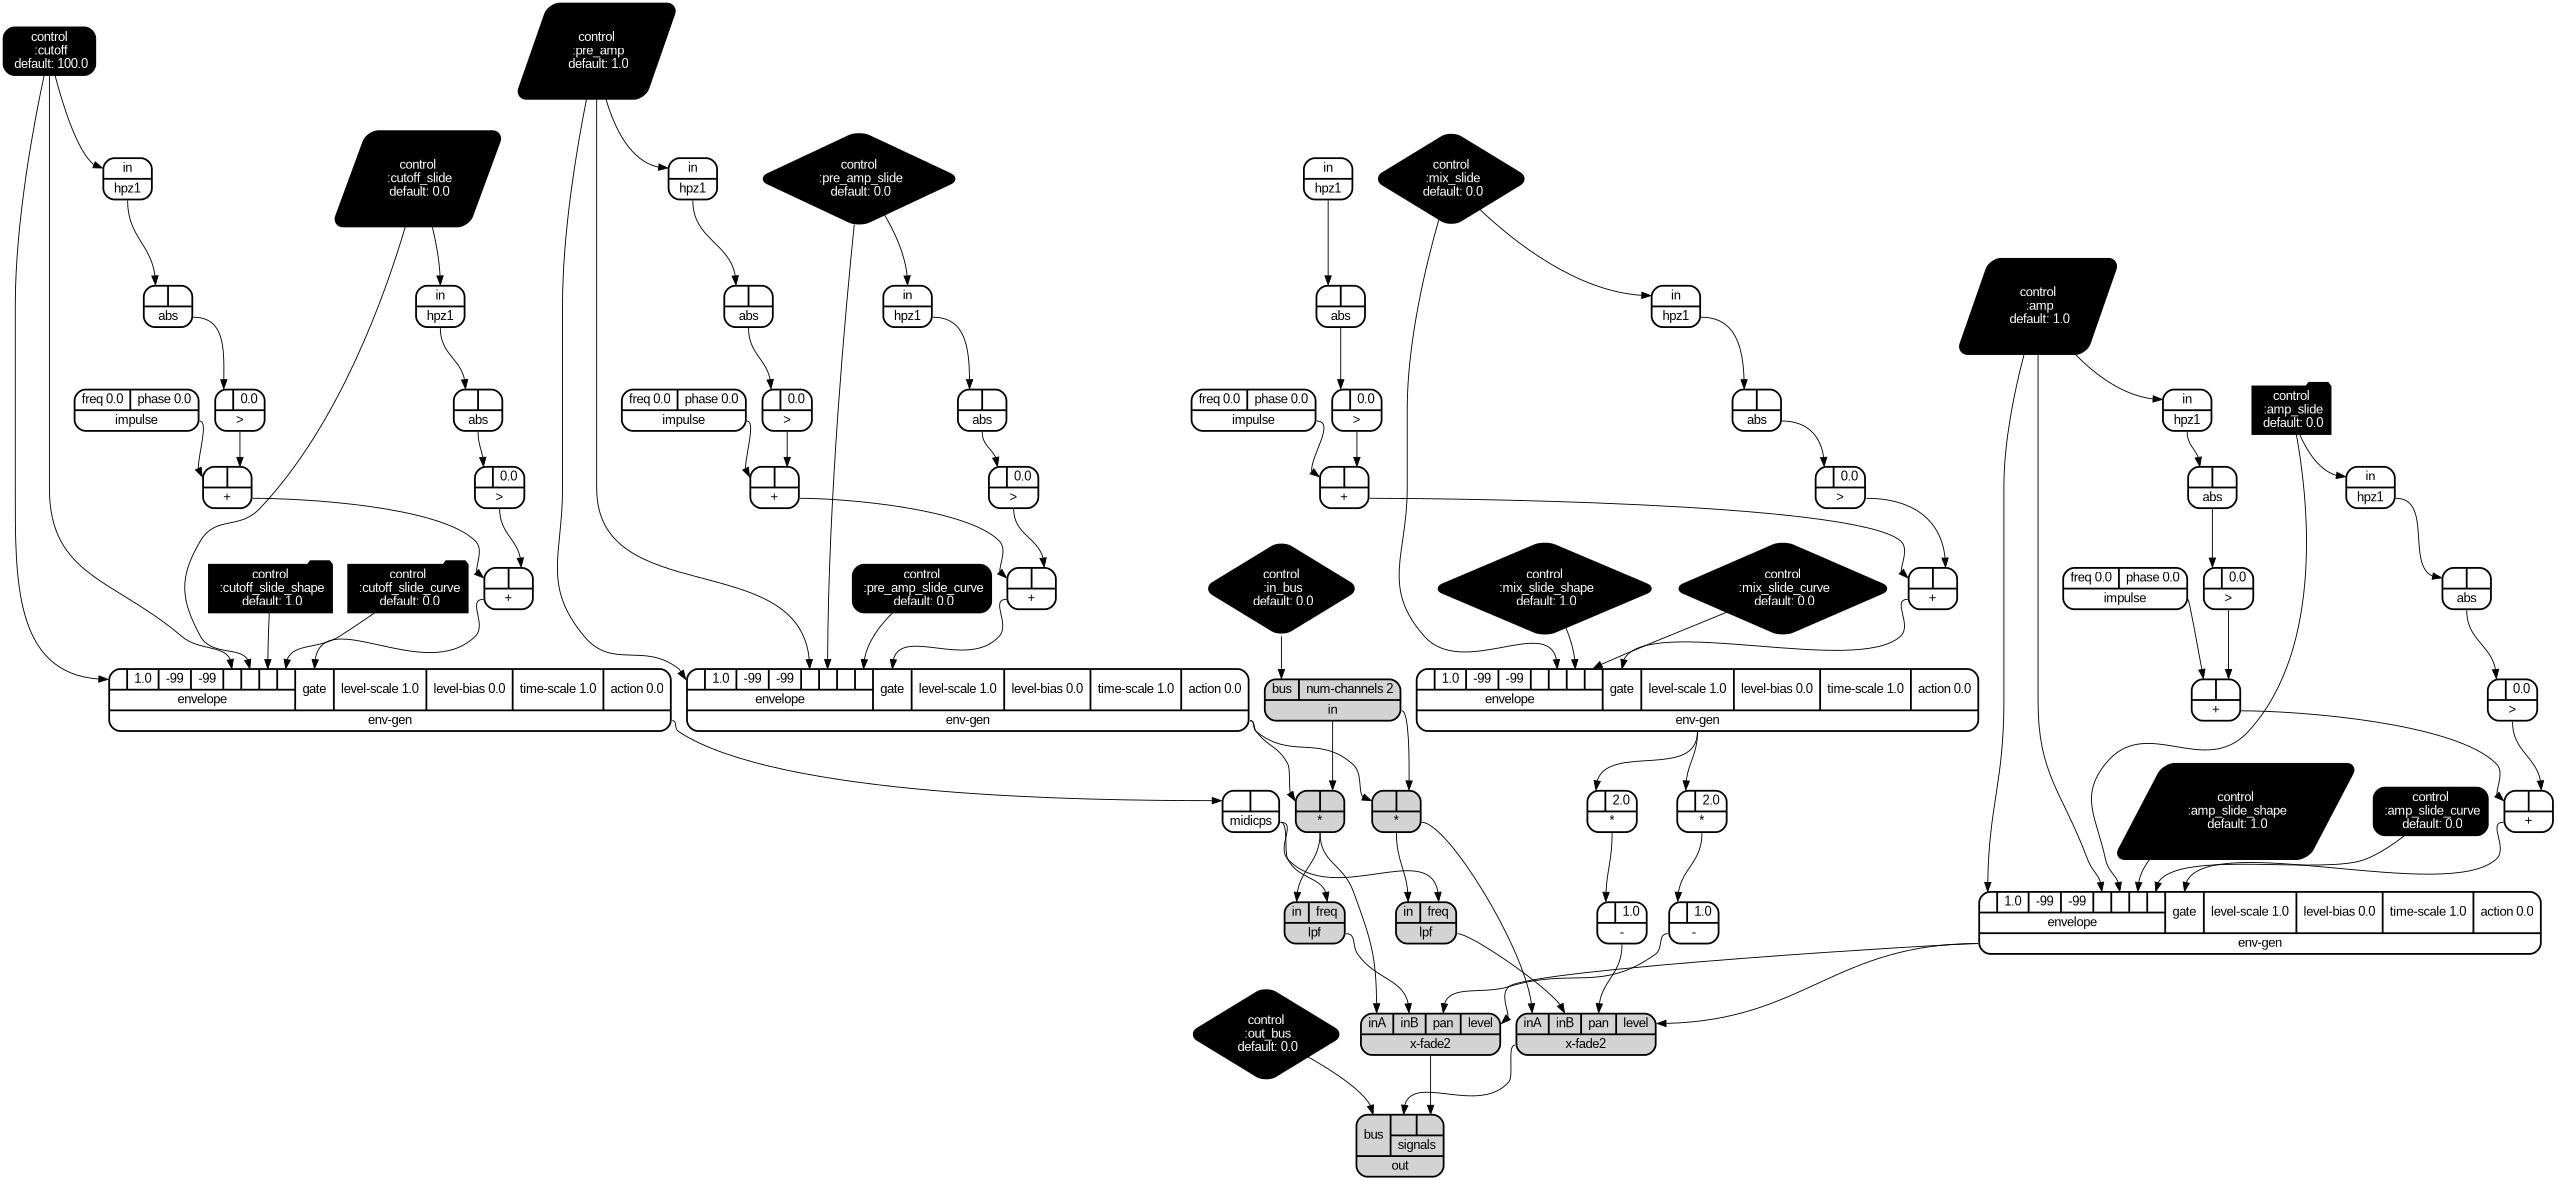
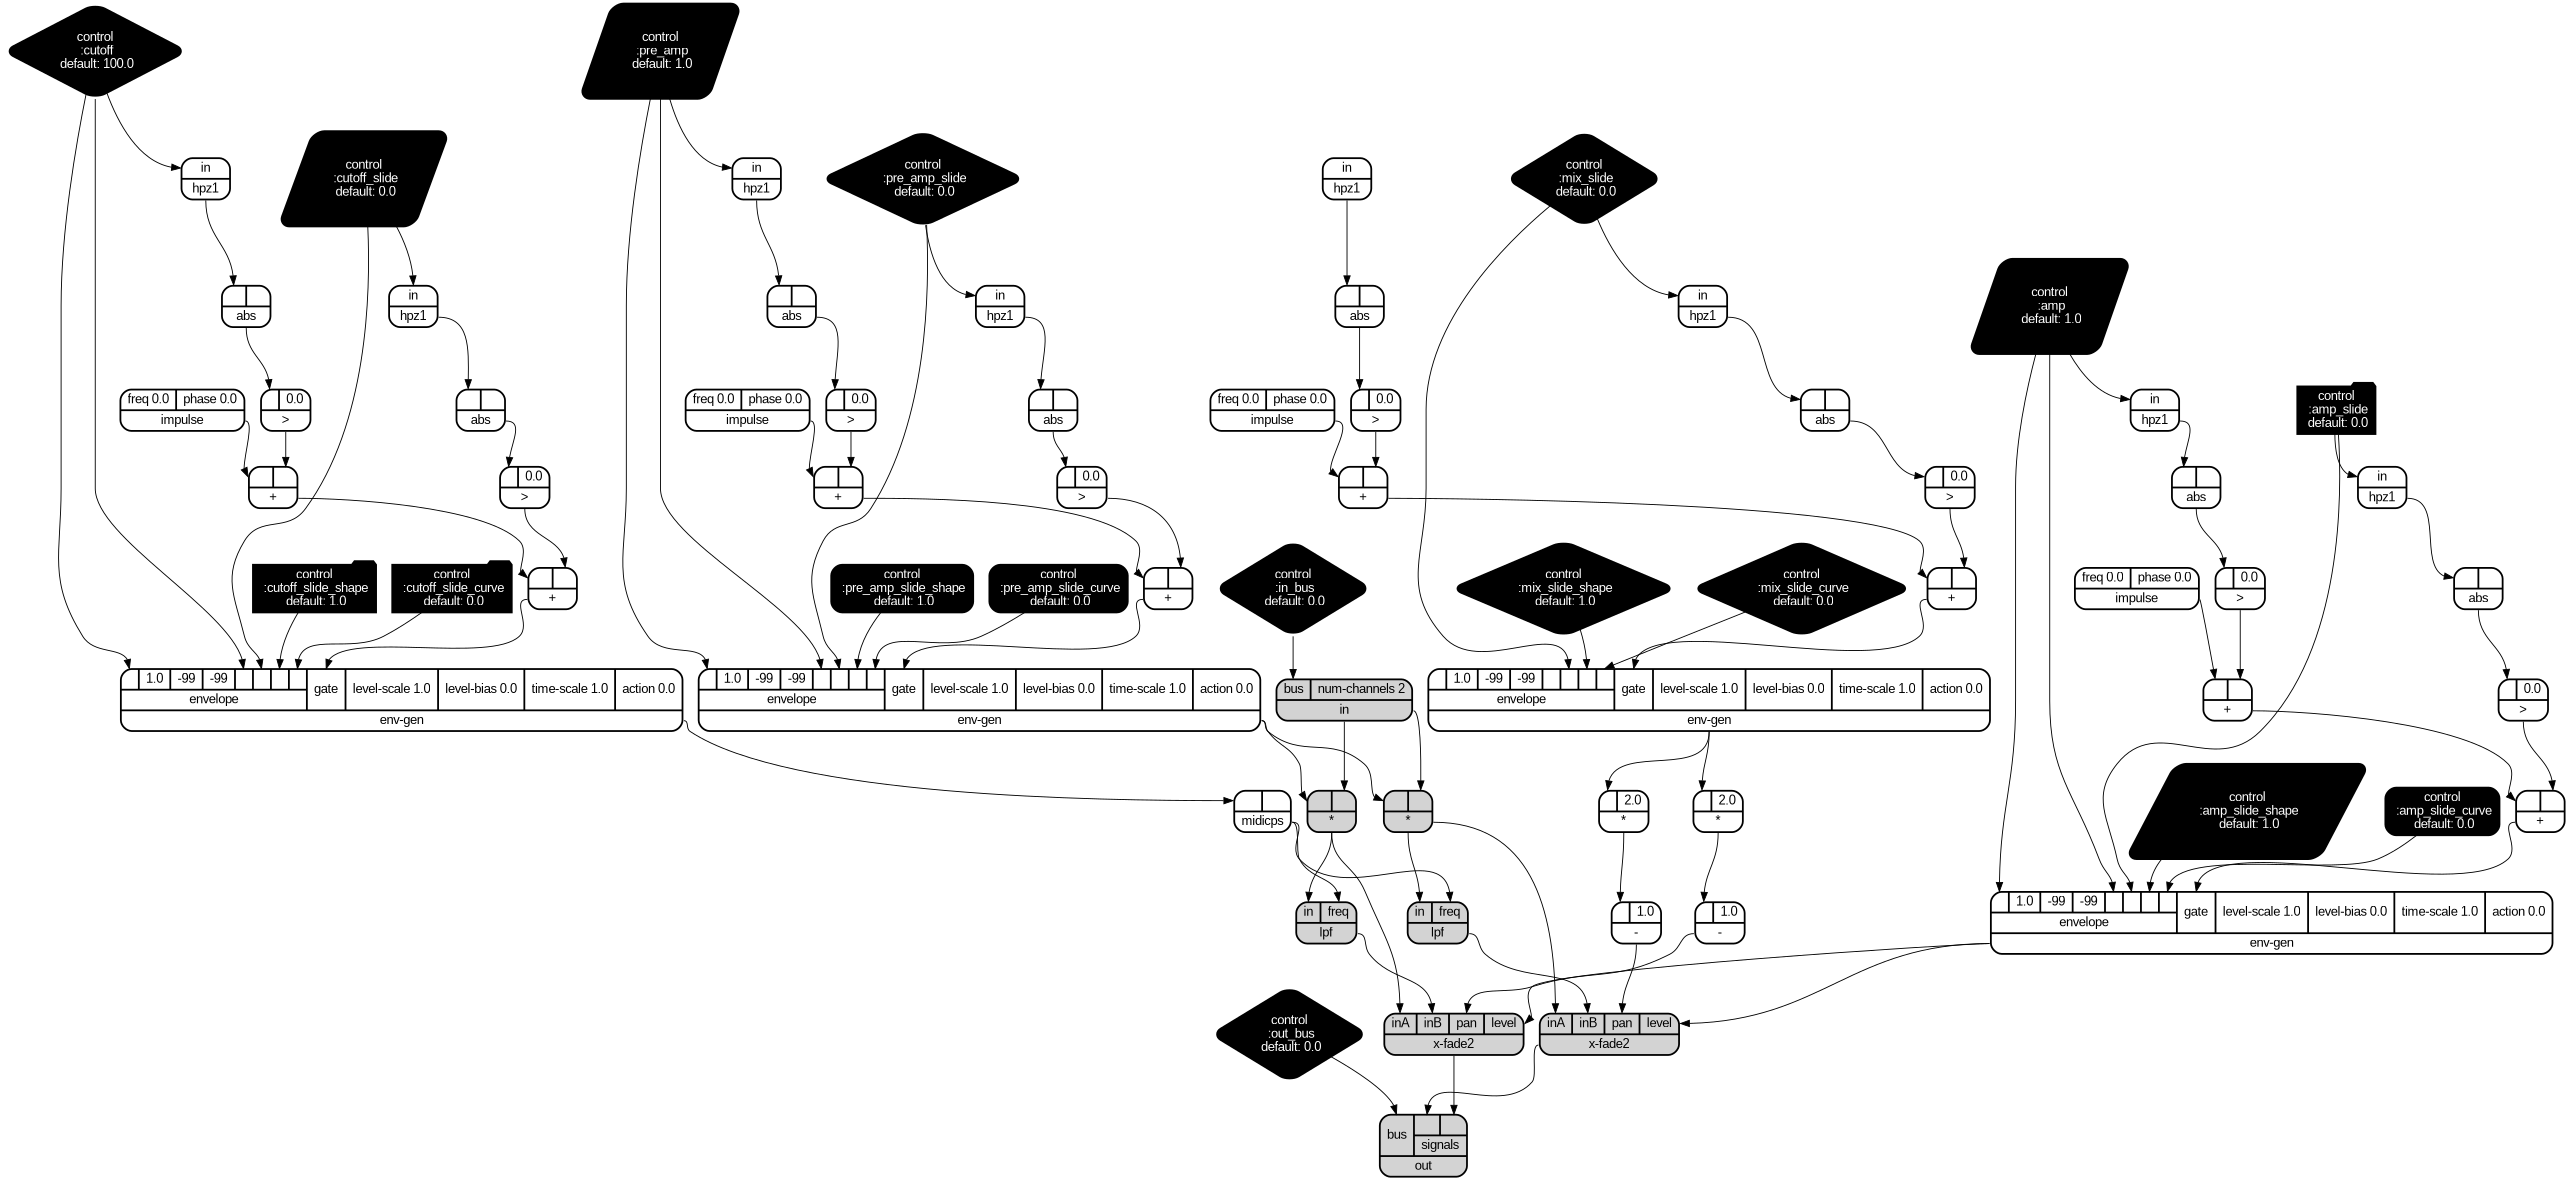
(49, 51) -> (95, 51)
none -> (902, 589)
